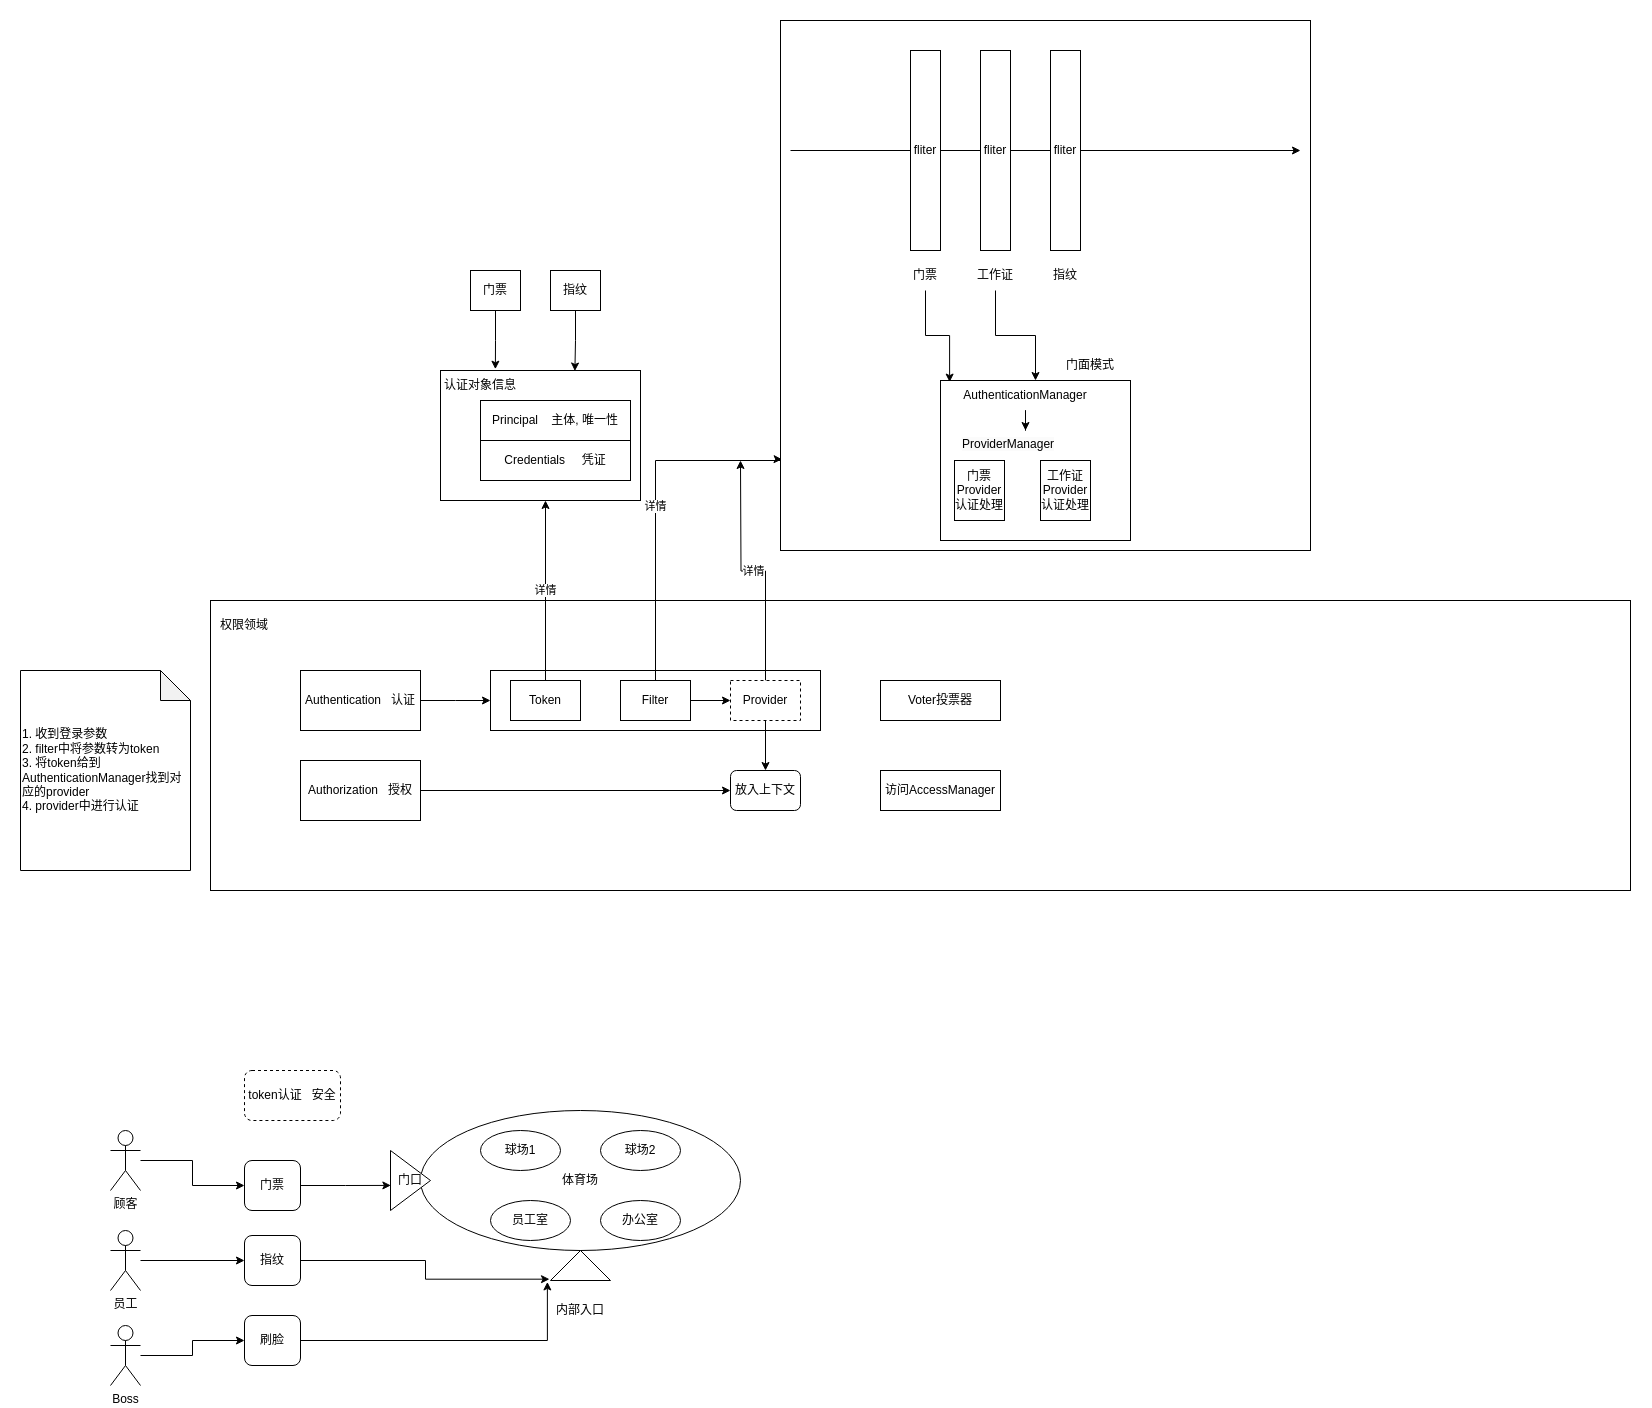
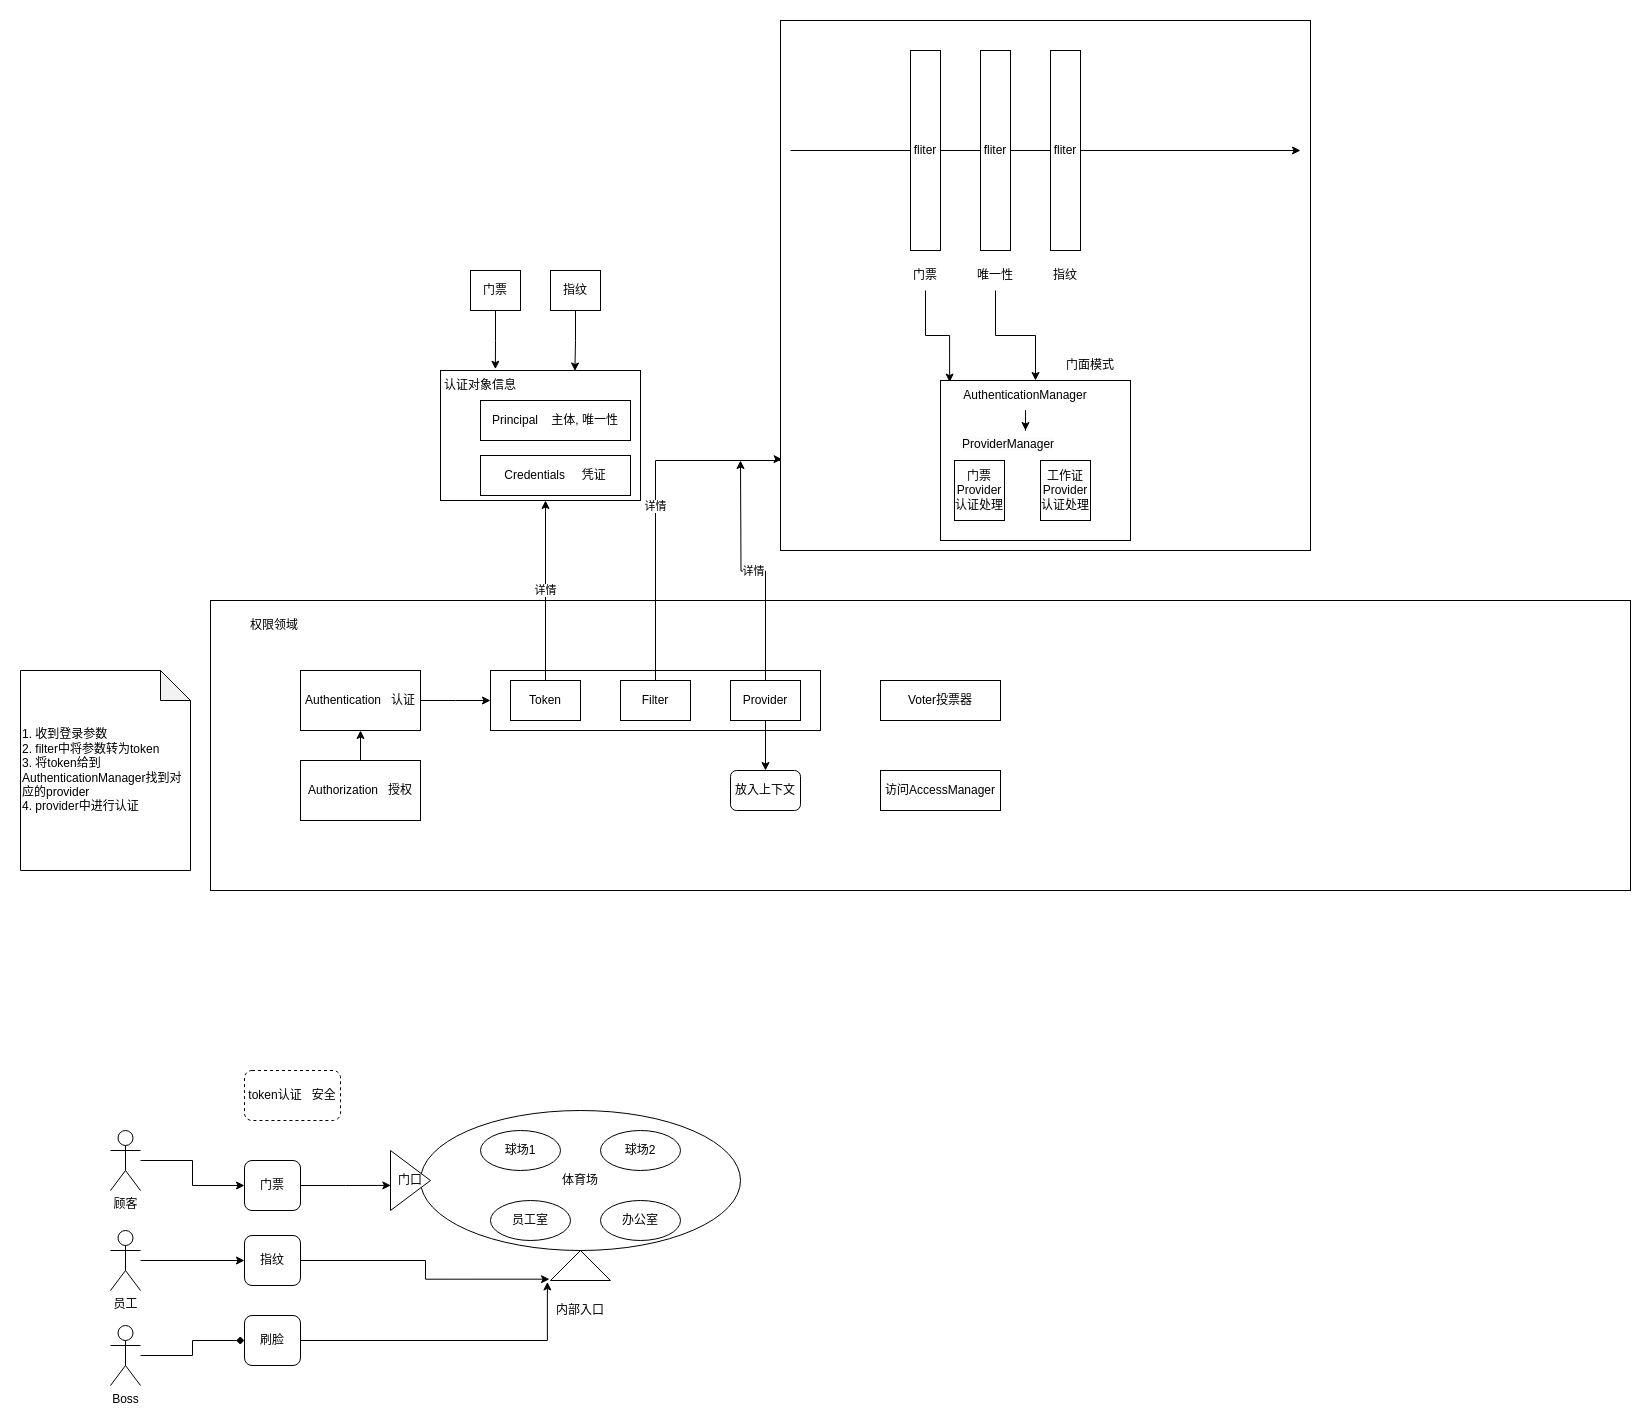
(996, 276) -> (996, 276)
(556, 461) -> (556, 476)
(245, 626) -> (275, 626)
(707, 701) -> none
(766, 701) -> (766, 701)
(572, 791) -> (361, 742)
(236, 1341) -> (236, 1341)
